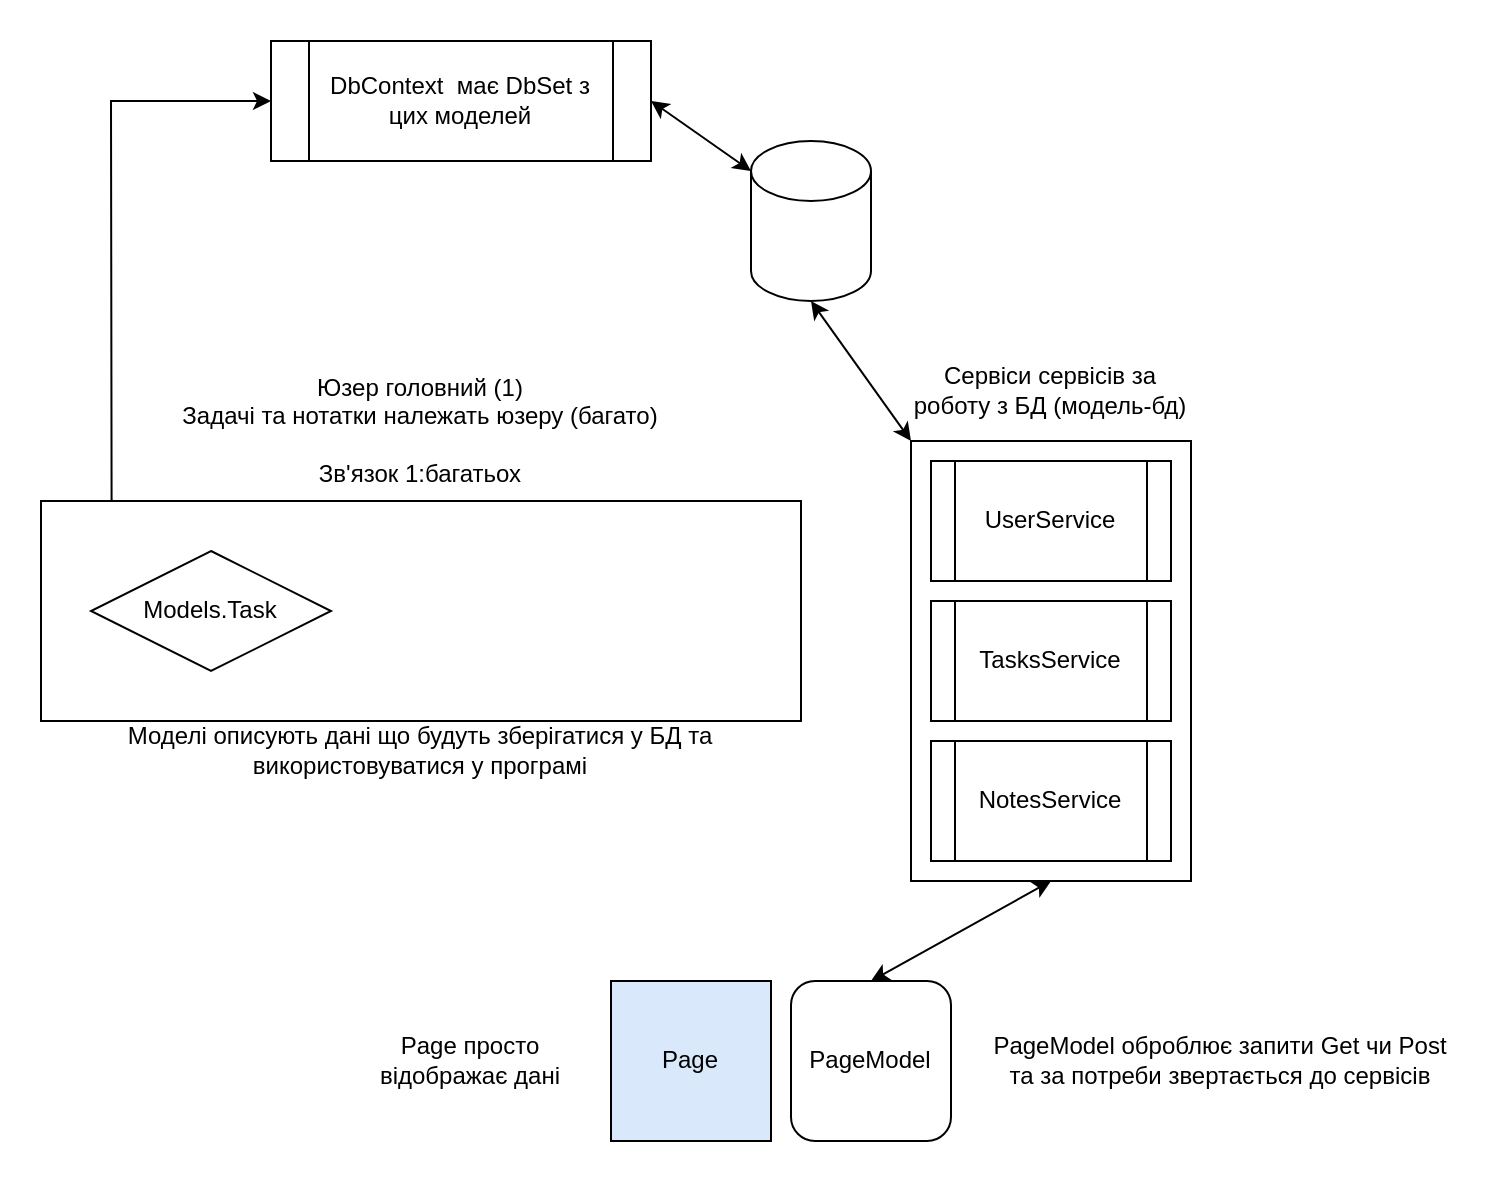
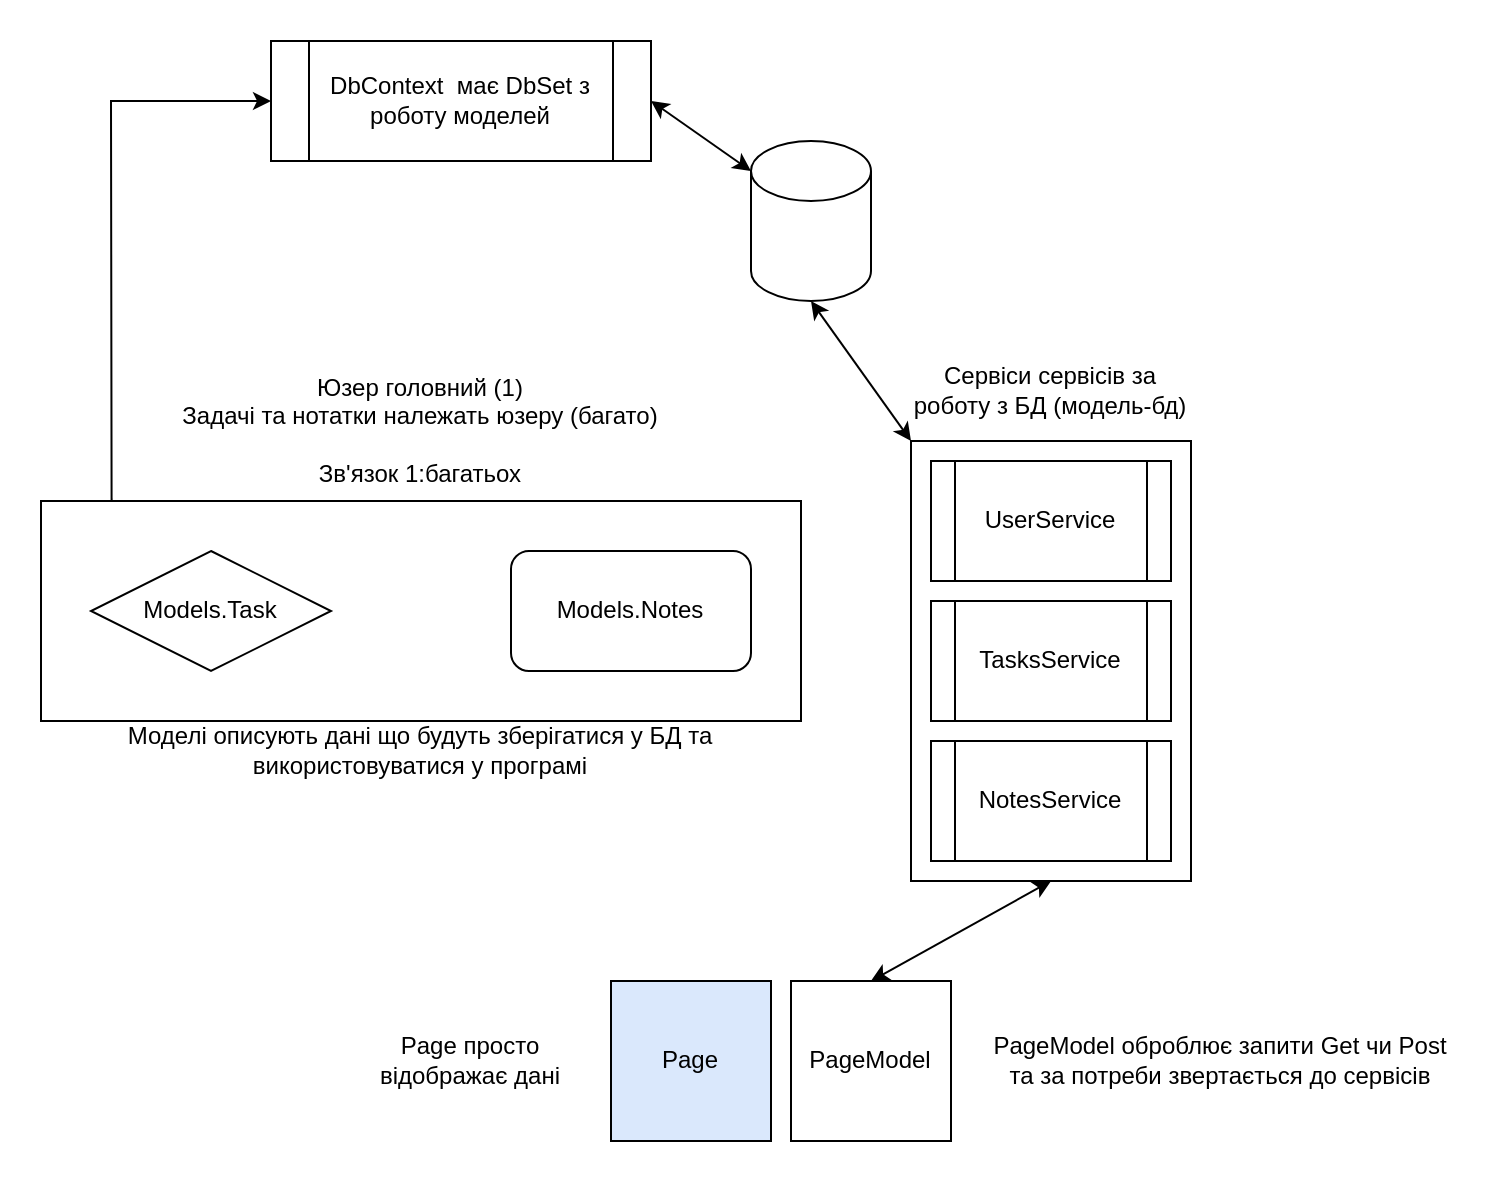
(461, 101) -> (461, 101)
none -> (631, 611)
(871, 1061) -> (871, 1061)
